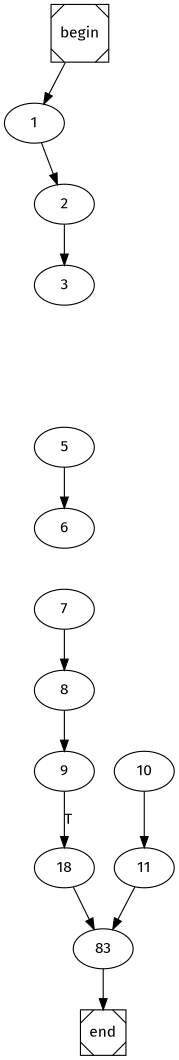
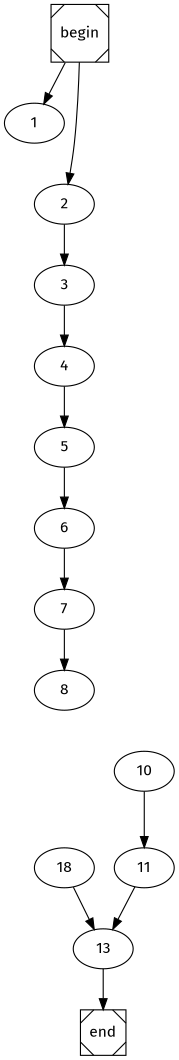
(47, 158) -> (77, 118)
none -> (64, 366)
none -> (64, 563)
(64, 771) -> none
(103, 949) -> (103, 949)
